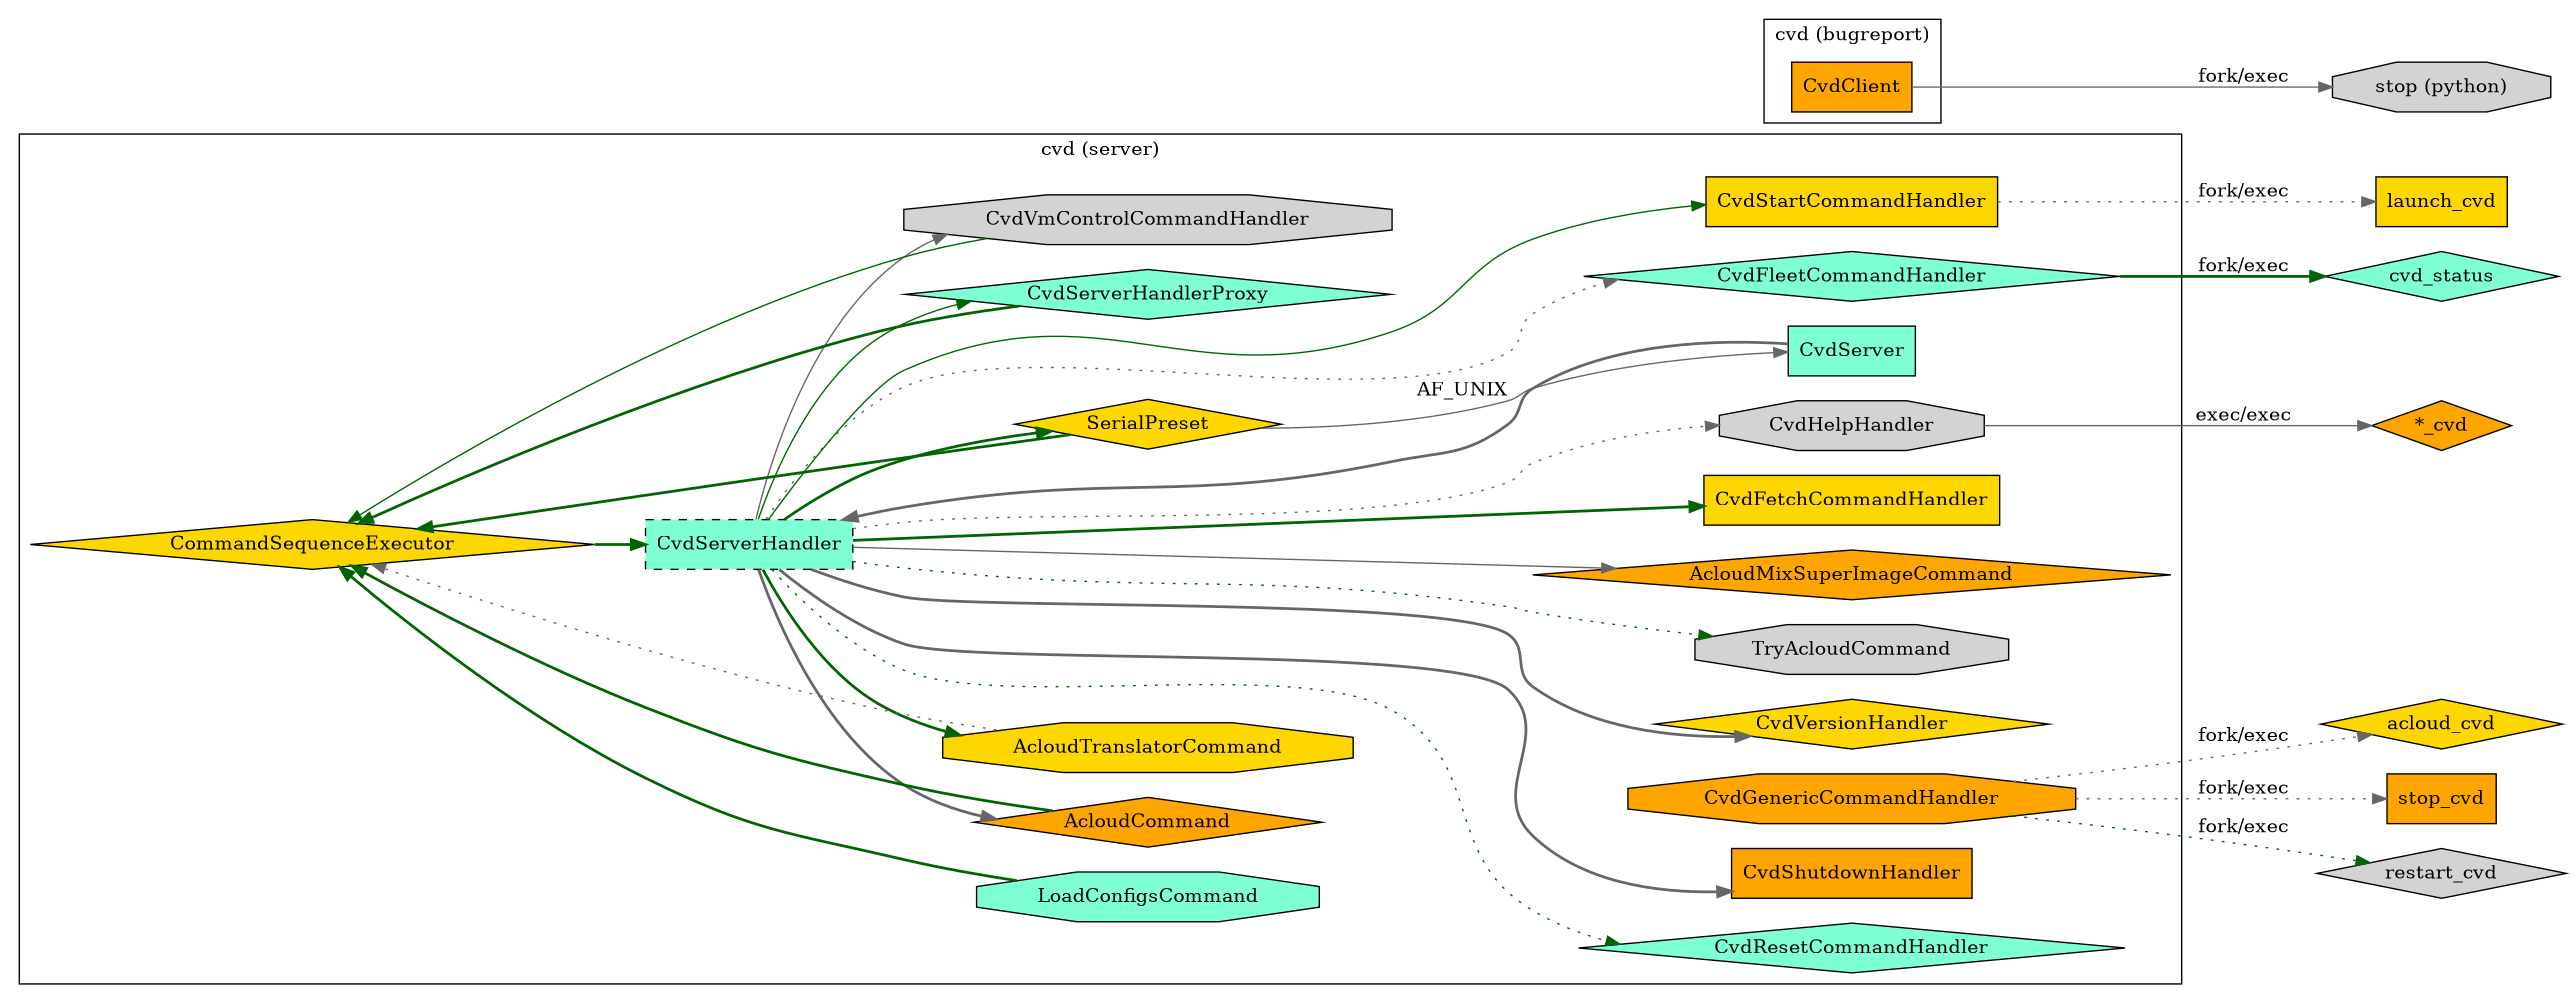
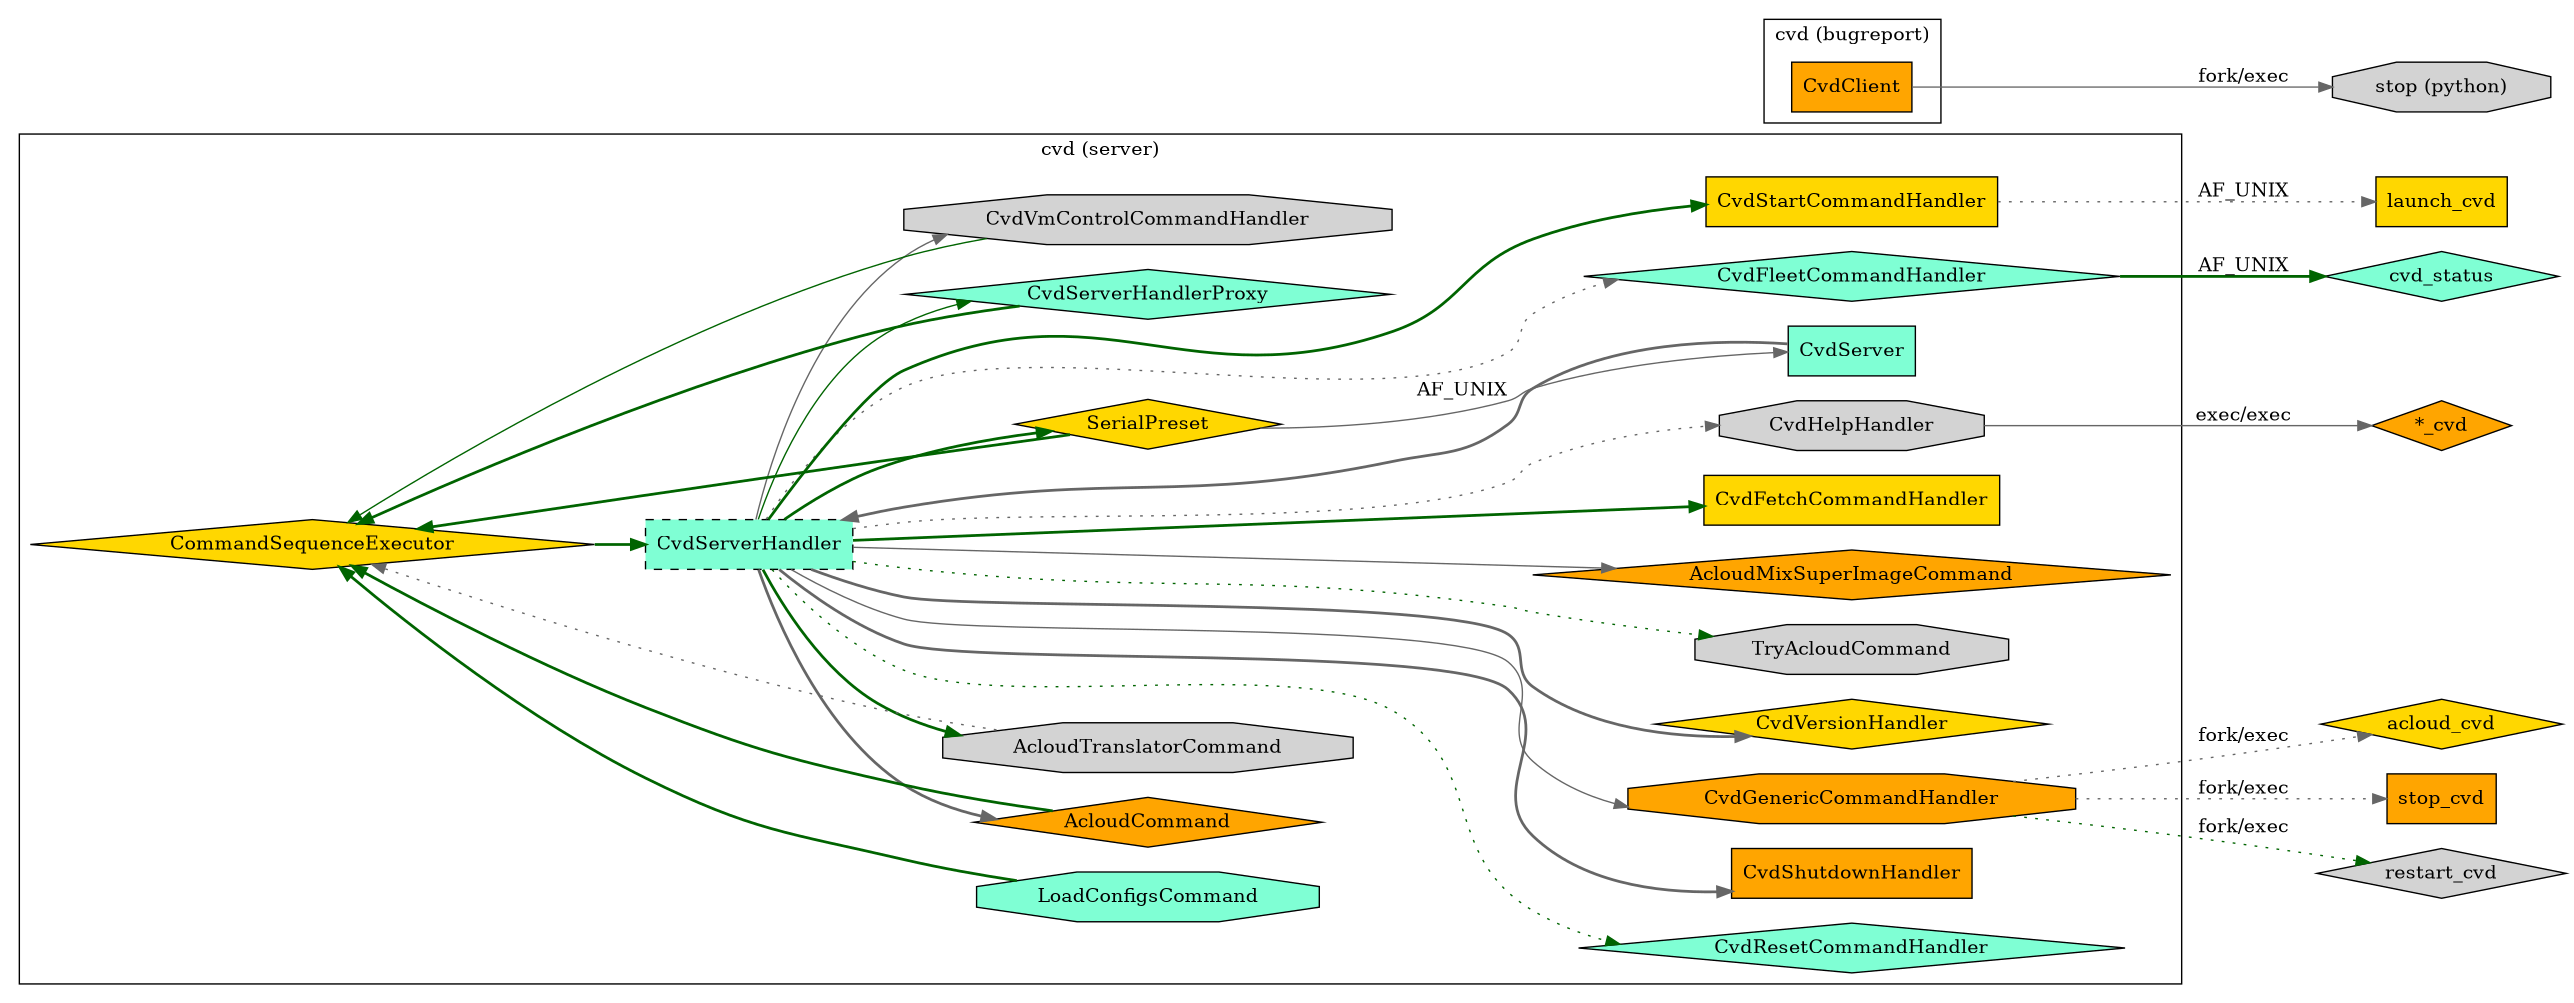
(2244, 191) -> (2244, 191)
(2244, 266) -> (2244, 266)
(1212, 352) -> (1212, 352)
none -> (1246, 632)
(1148, 748) -> (1148, 748)
